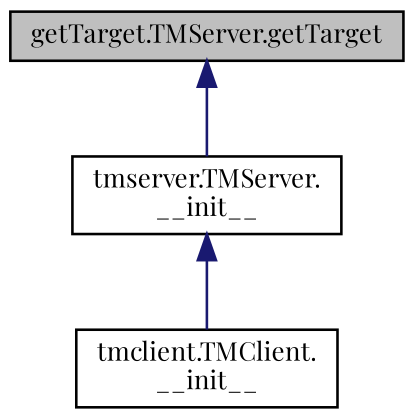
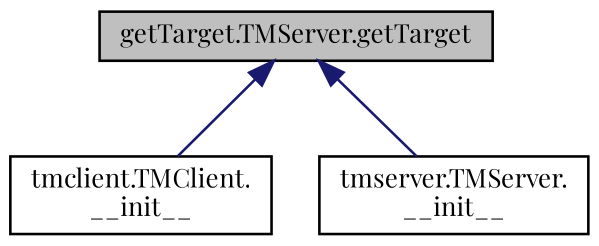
(207, 295) -> (216, 118)
